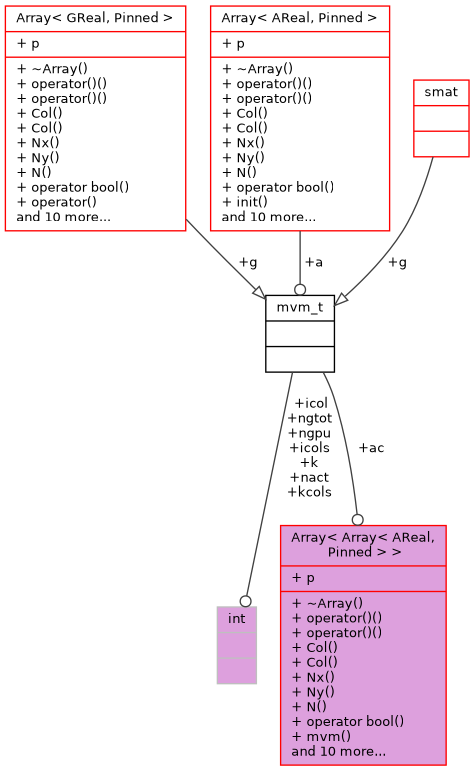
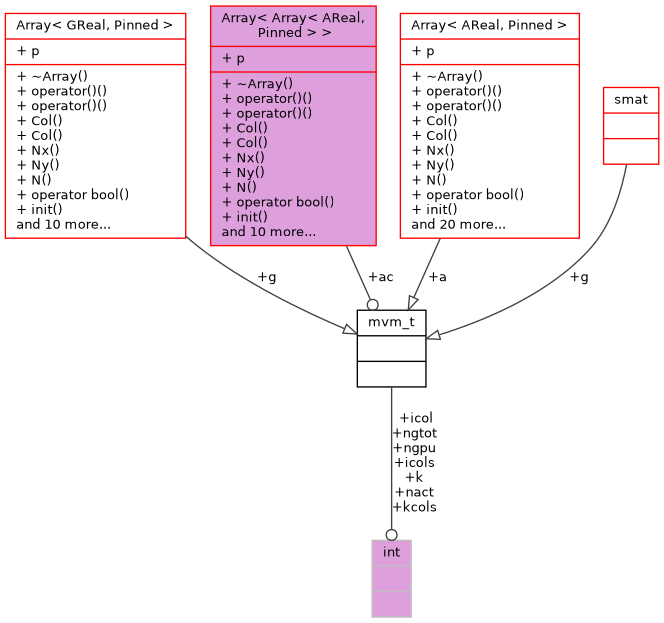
(57, 203) -> (40, 210)
(269, 217) -> (459, 225)
(300, 258) -> (427, 268)
(346, 442) -> (358, 273)
(322, 737) -> (245, 217)
